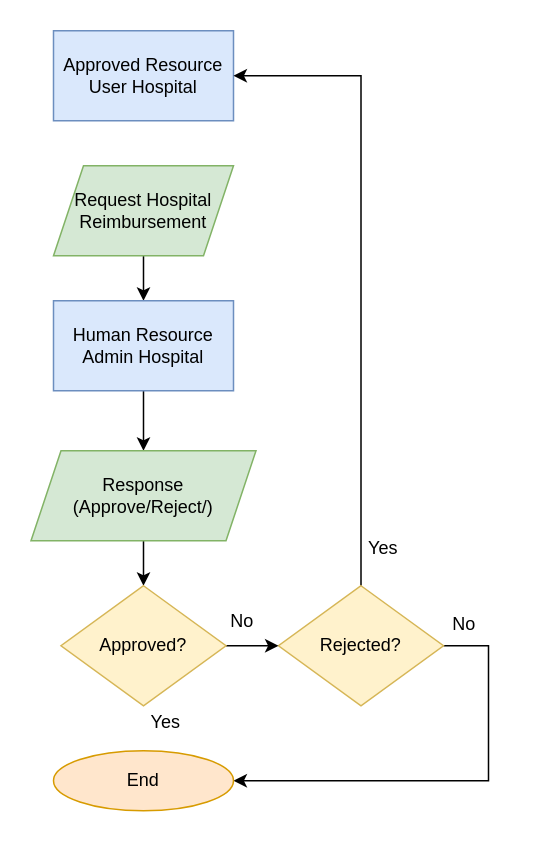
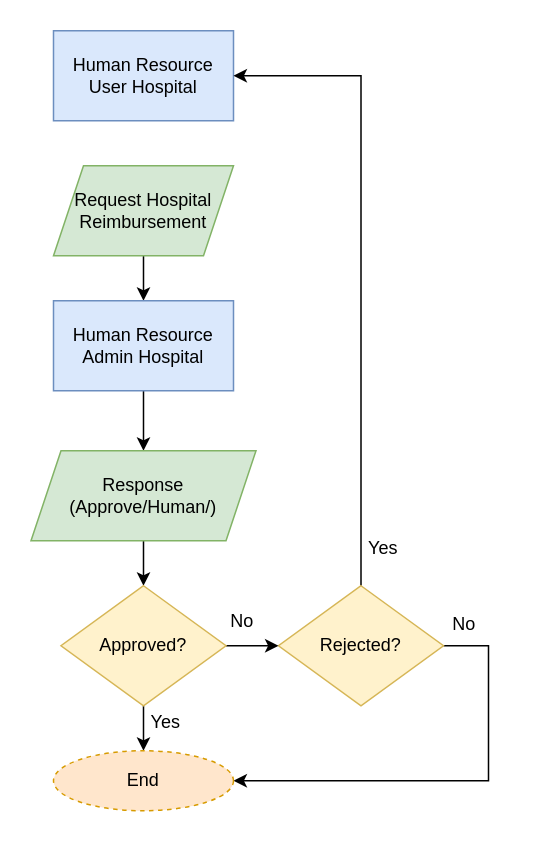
(143, 76) -> (143, 76)
(143, 496) -> (143, 496)
none -> (143, 734)
(143, 781) -> (143, 781)
